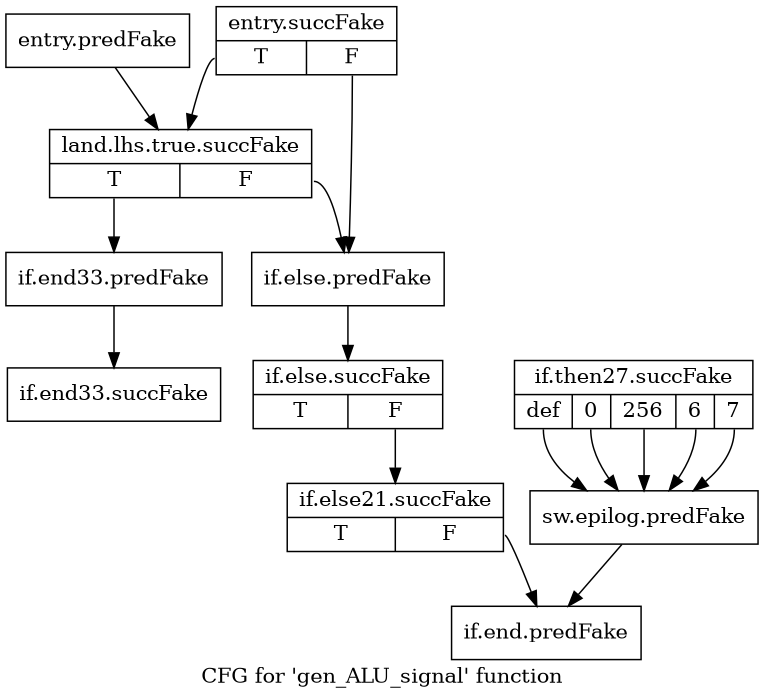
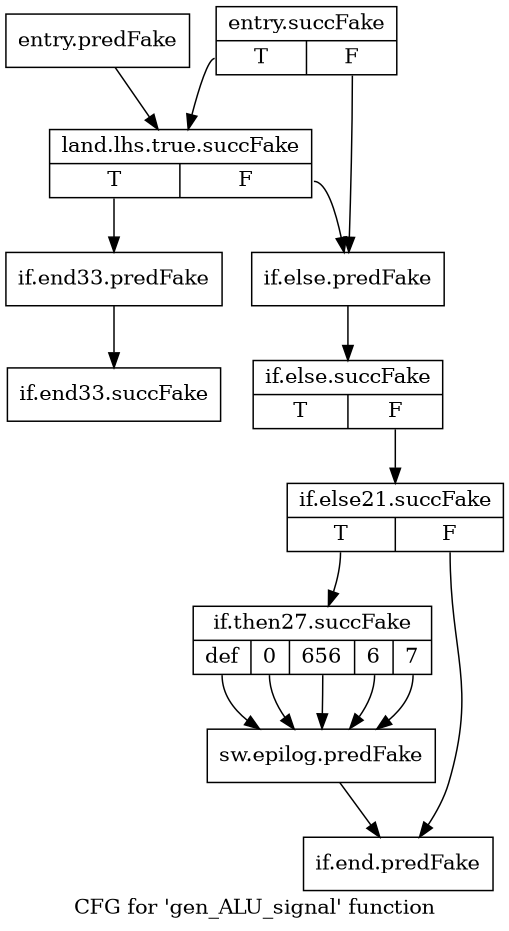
(643, 411) -> (322, 657)
none -> (339, 572)
